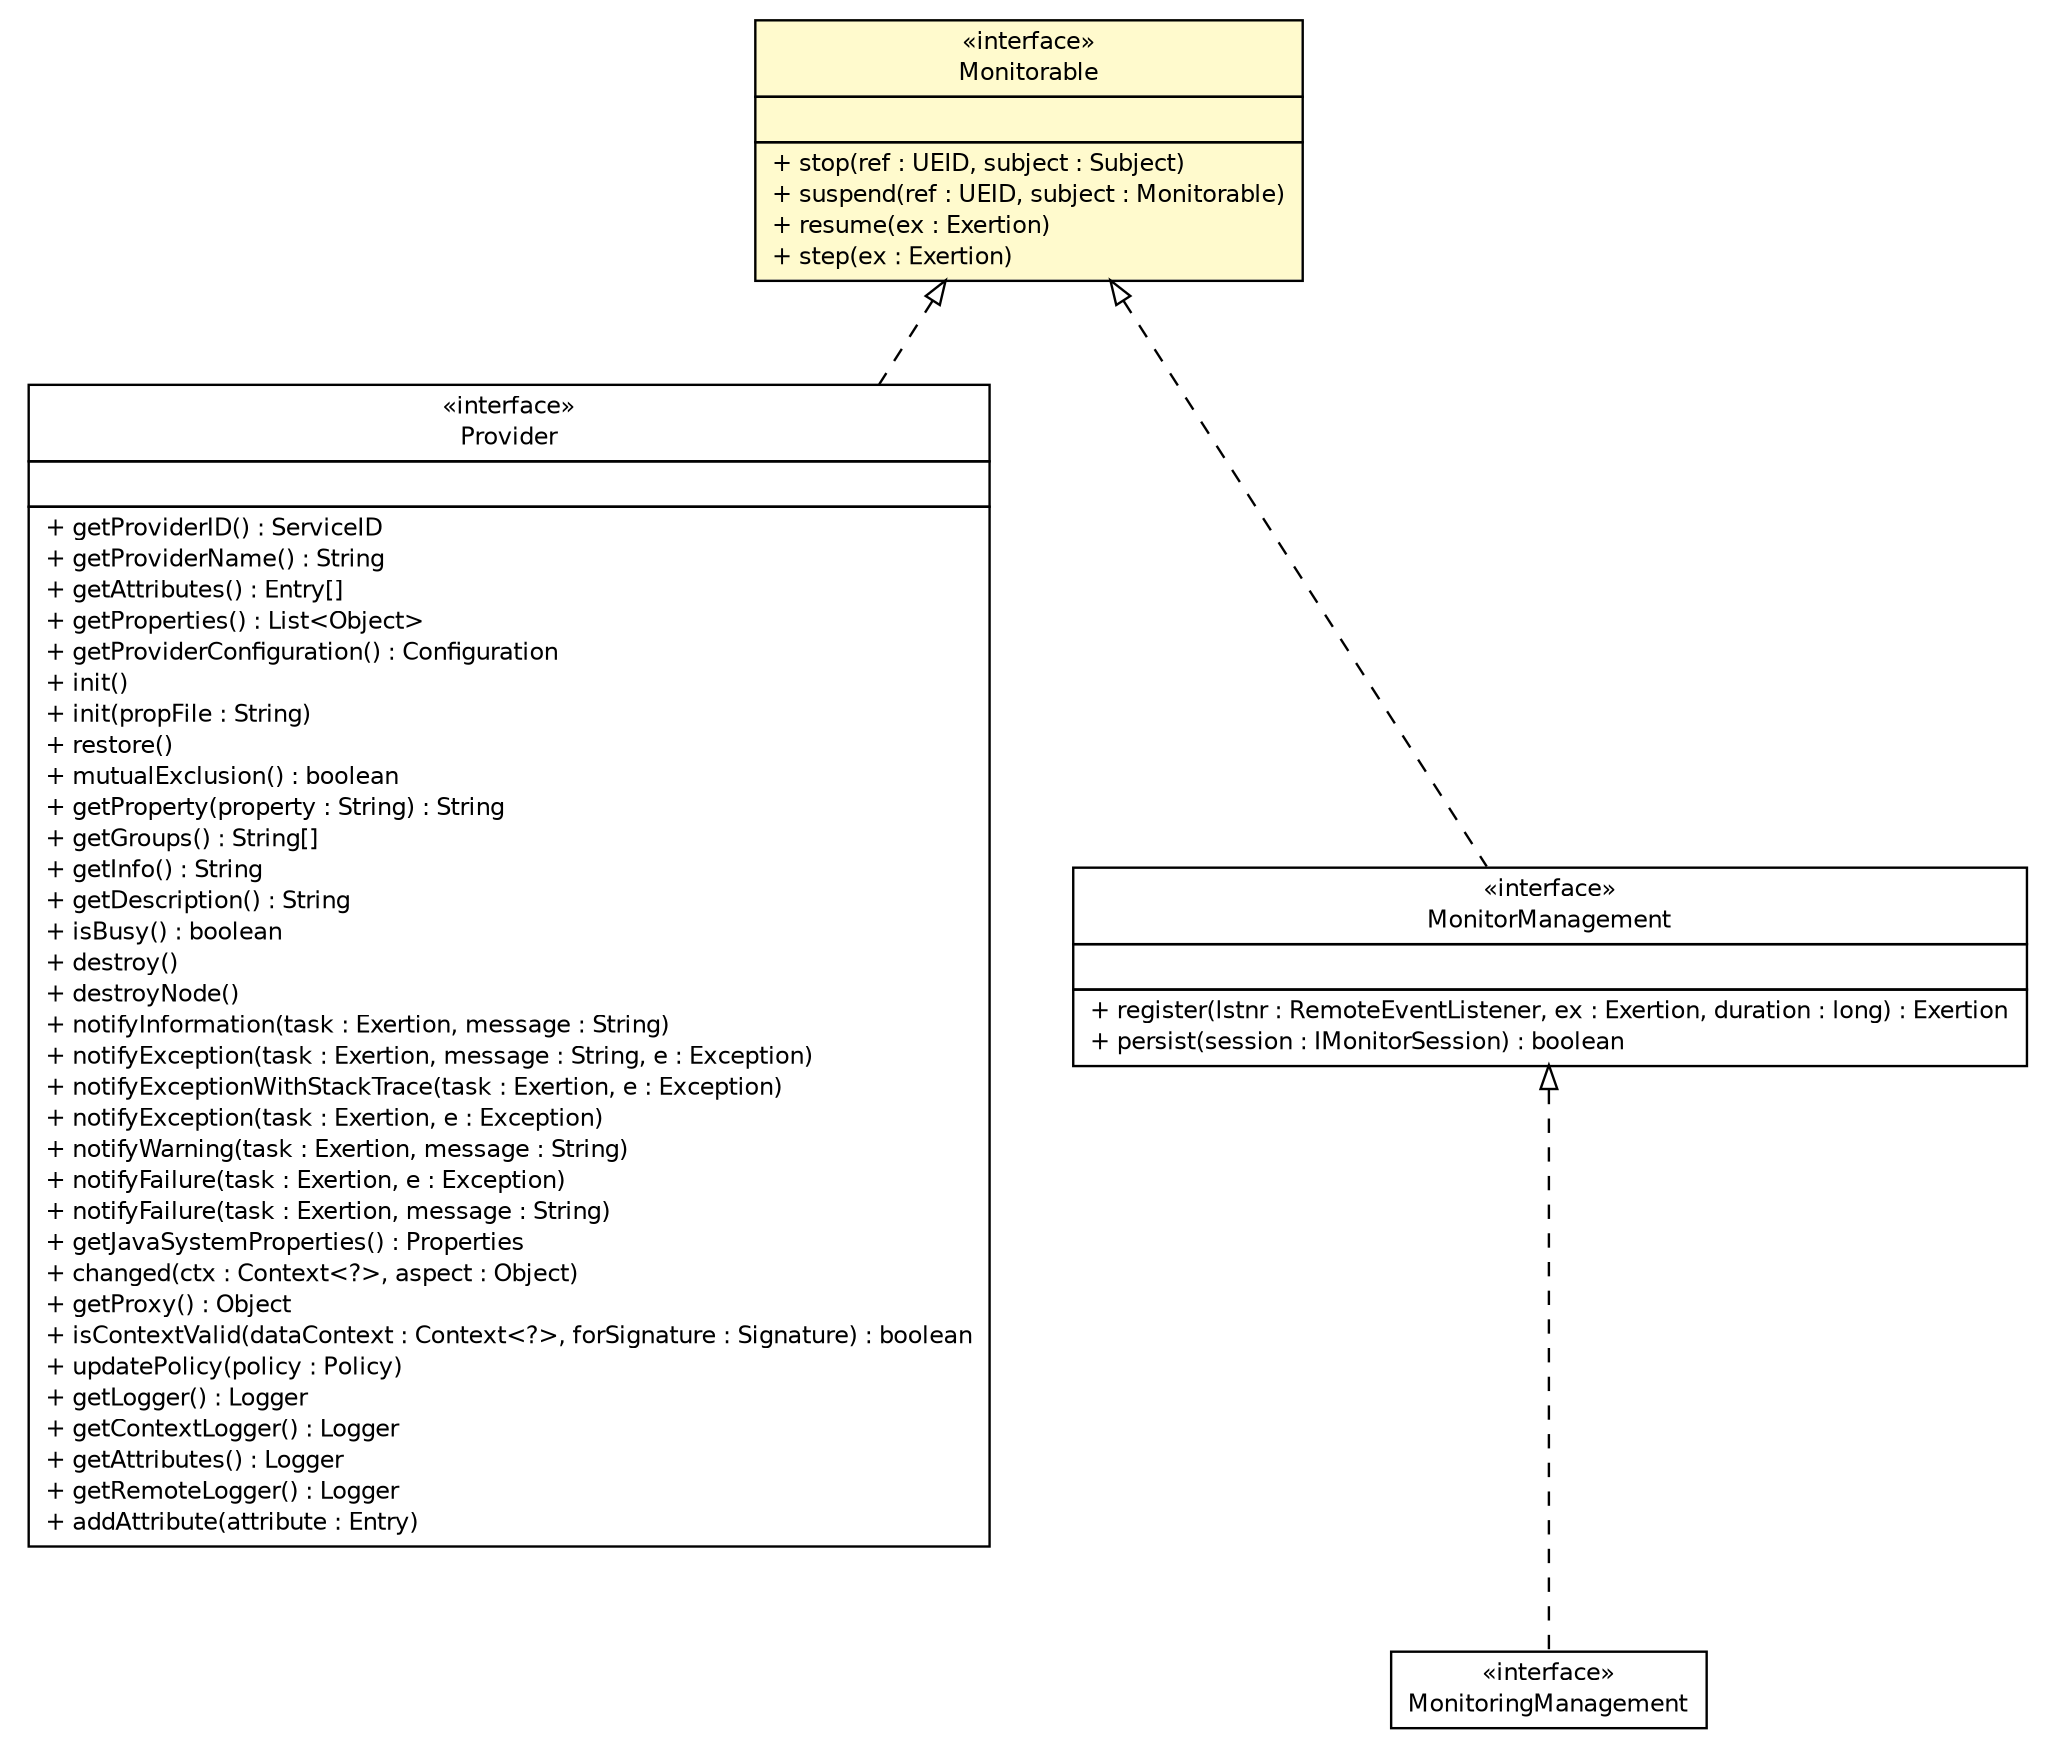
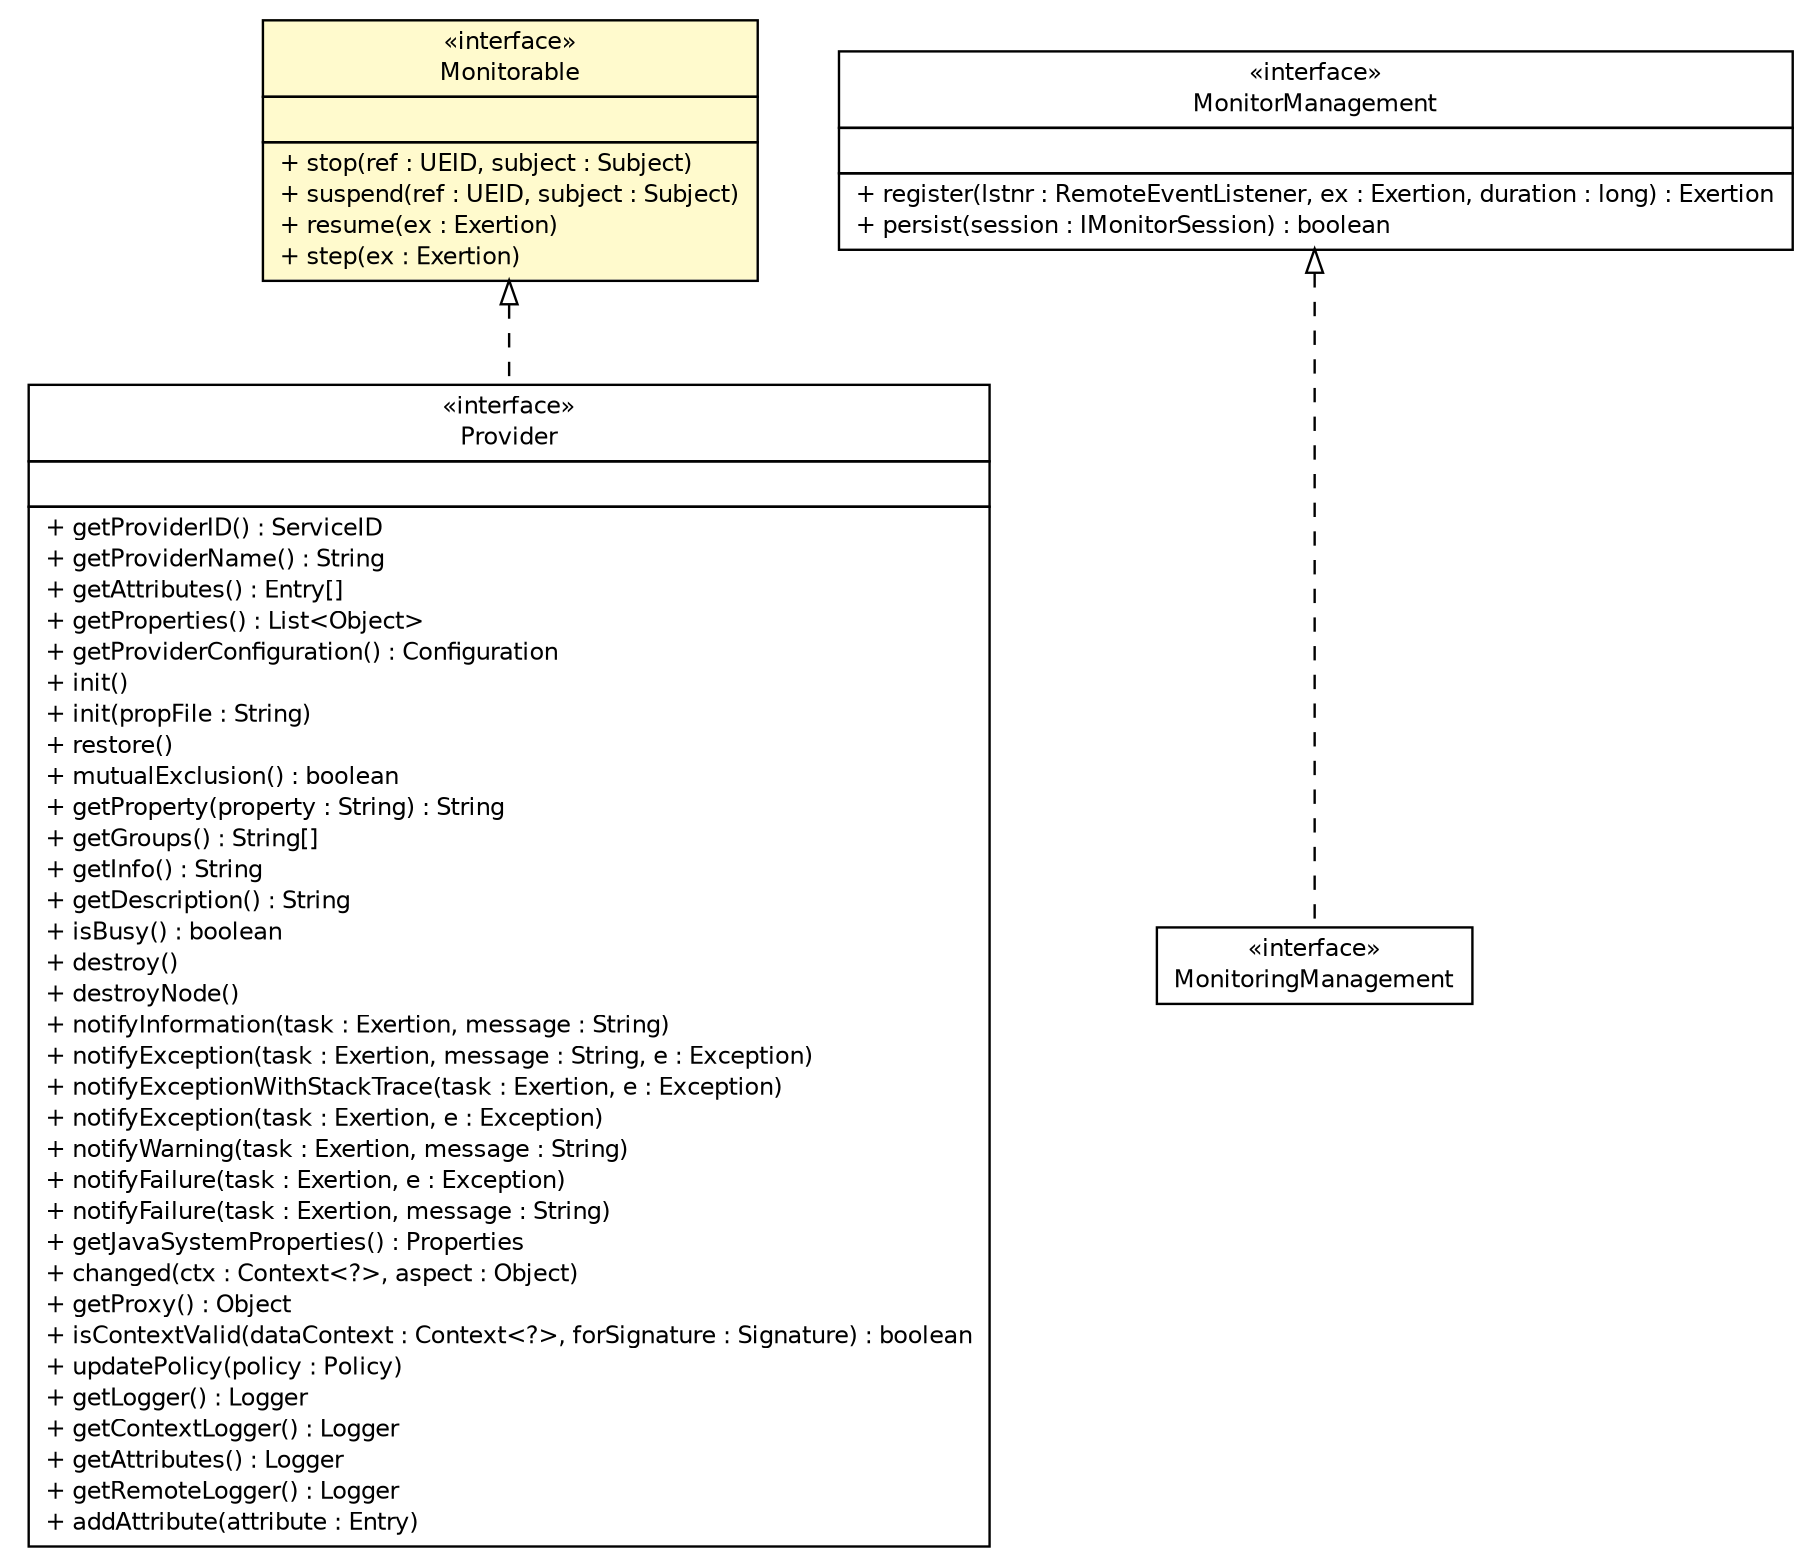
(1029, 195) -> (510, 195)
(1305, 584) -> none
